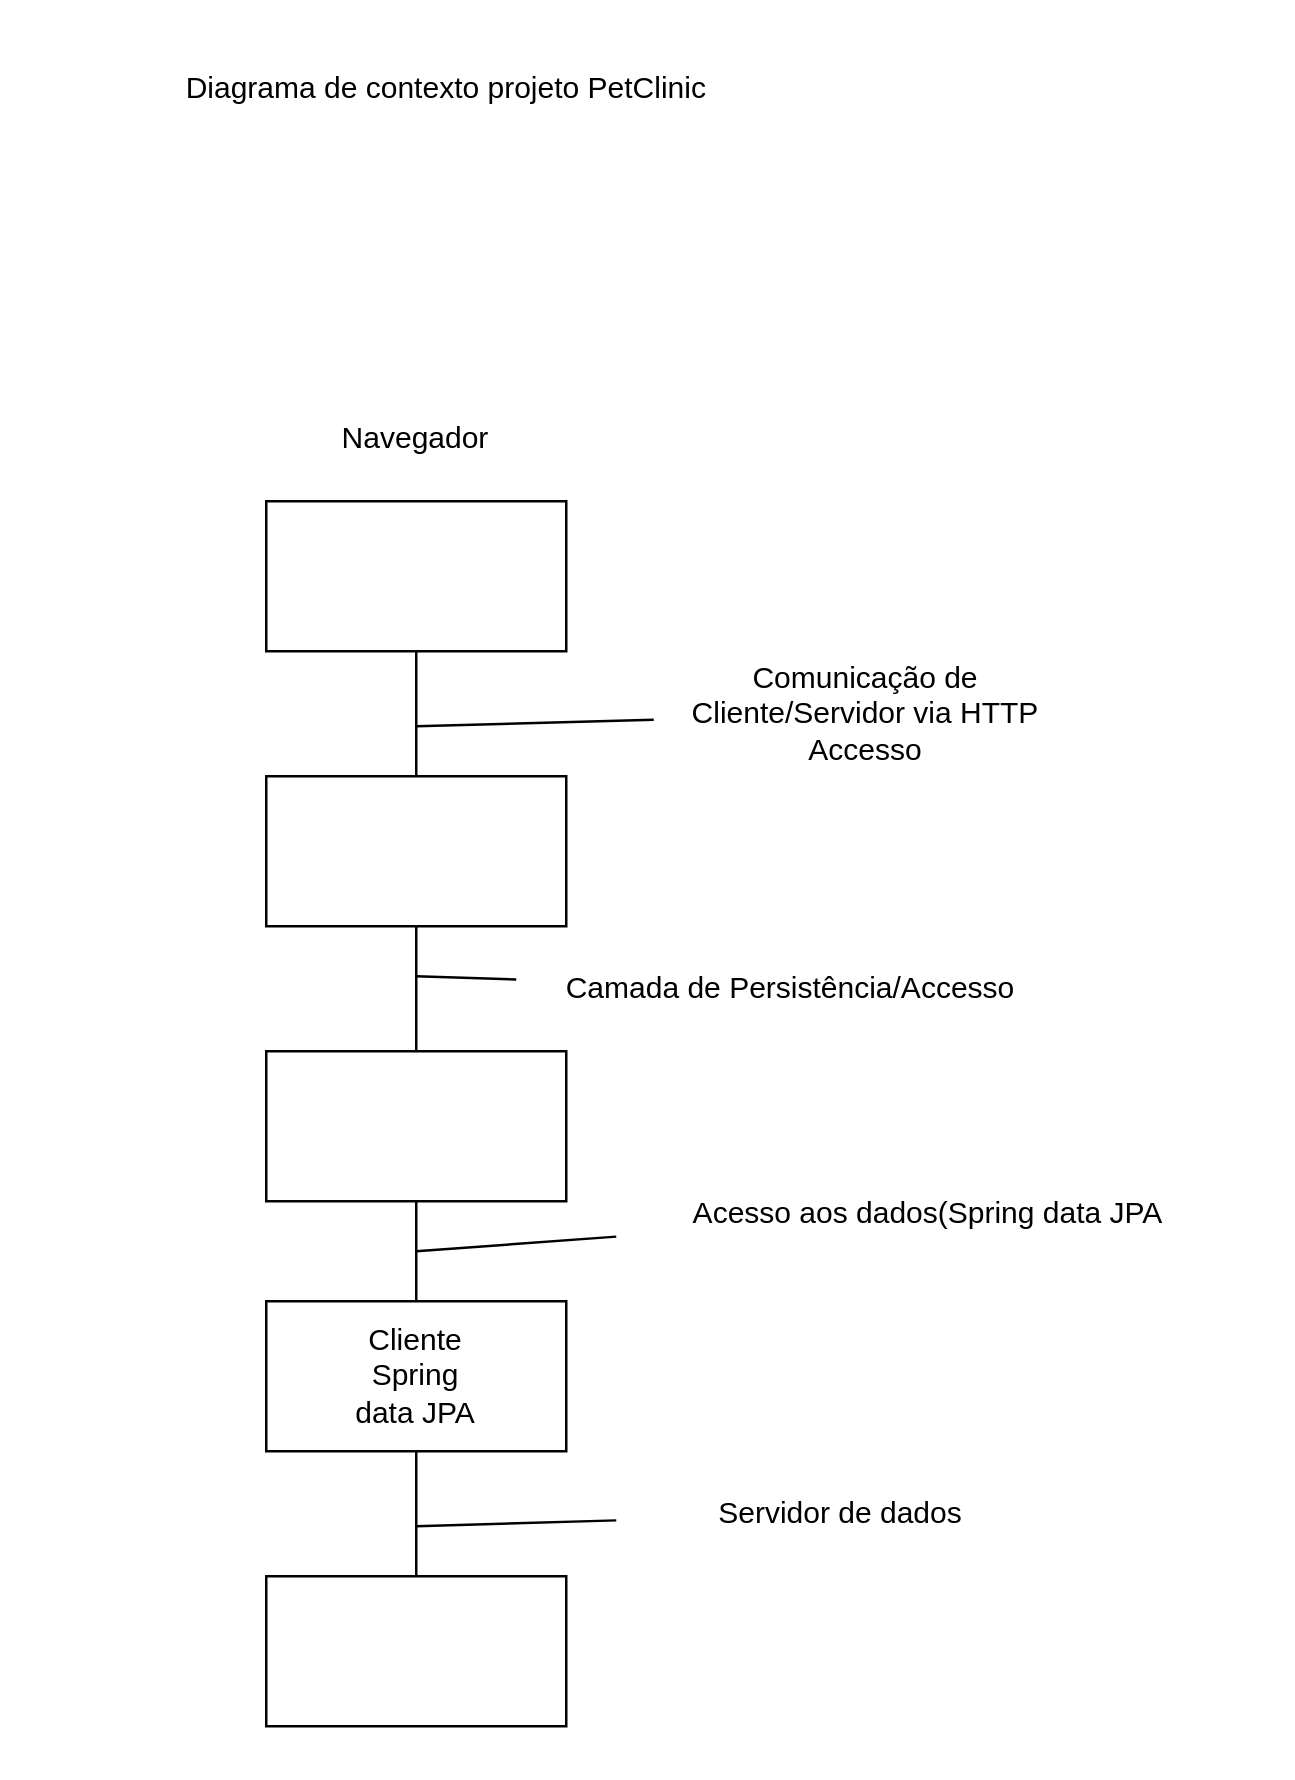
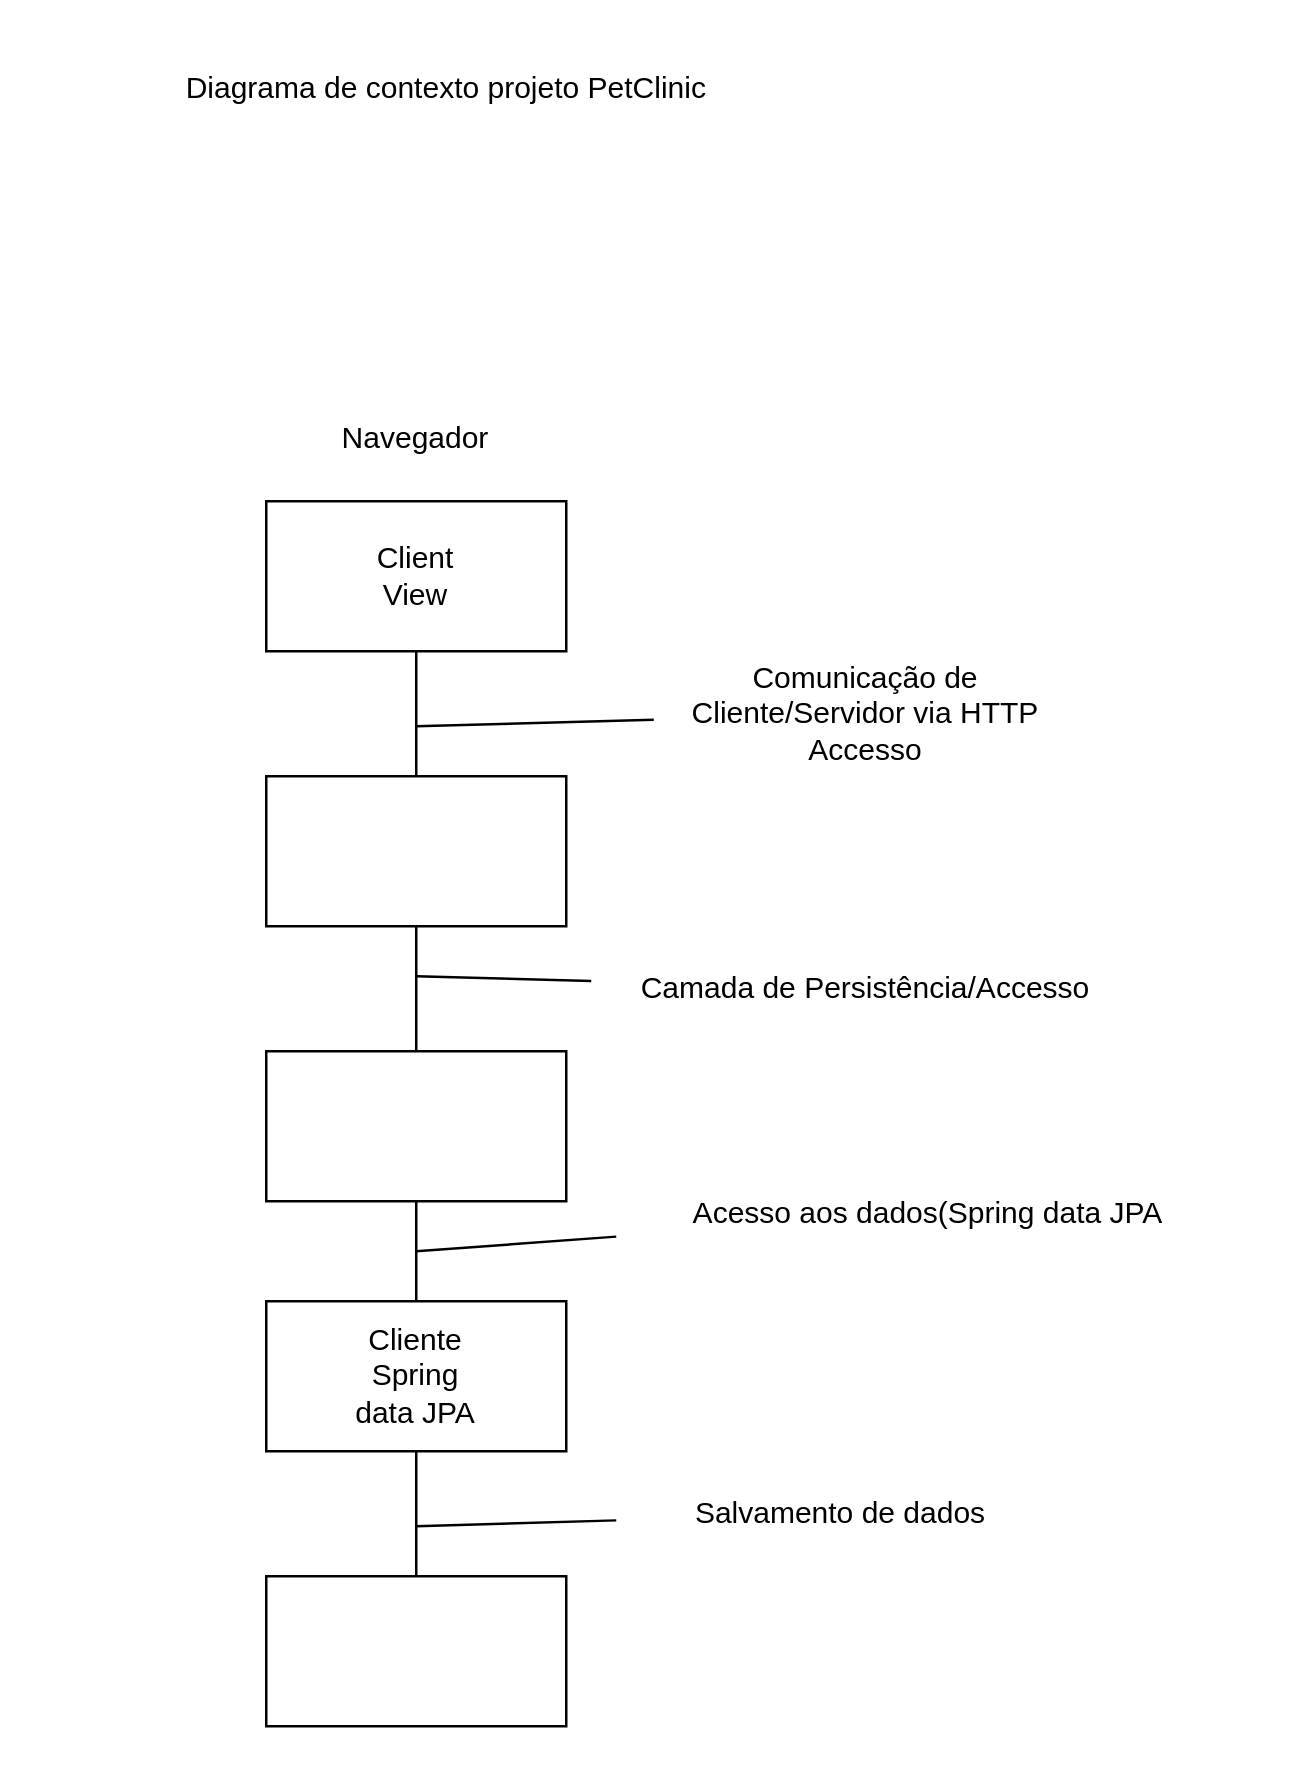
none -> (416, 576)
(791, 989) -> (866, 989)
(841, 1514) -> (841, 1514)
